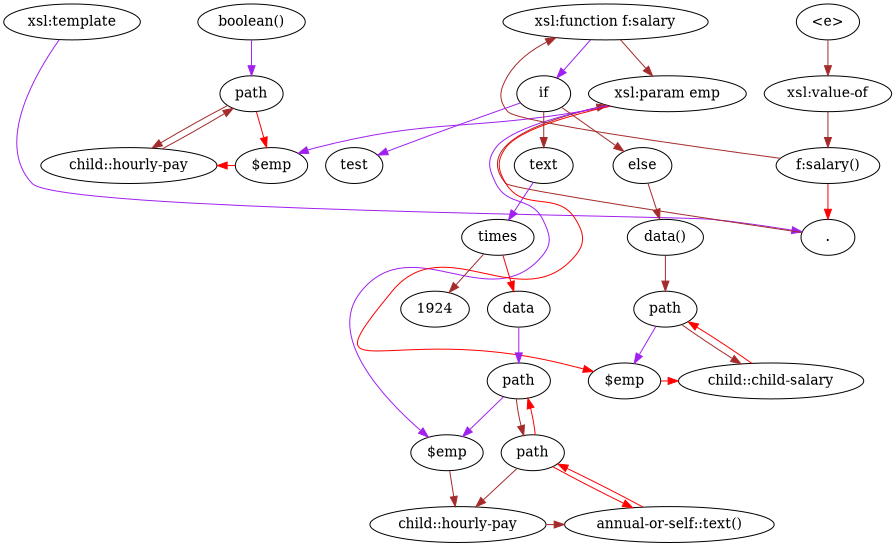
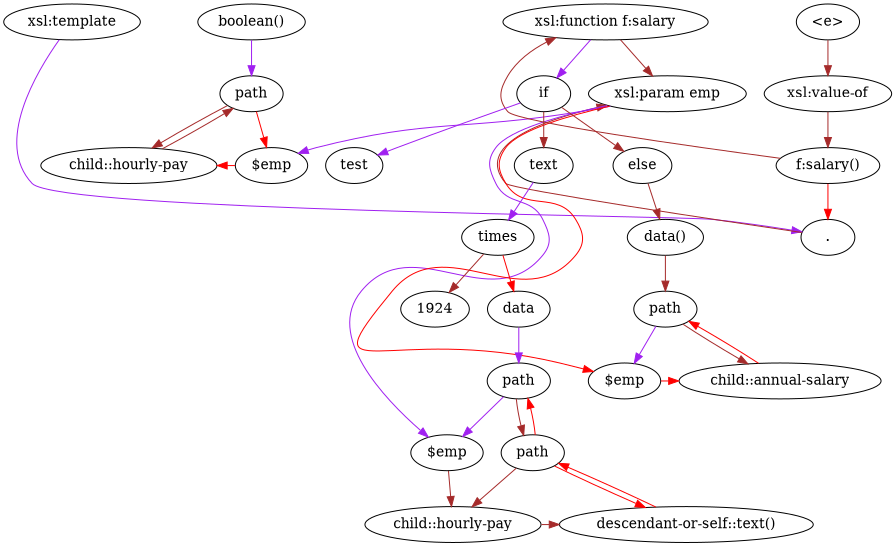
(771, 381) -> (780, 381)
(669, 525) -> (686, 525)
